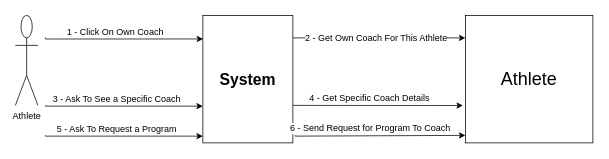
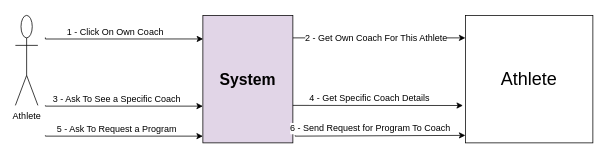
(248, 79) -> (248, 79)
